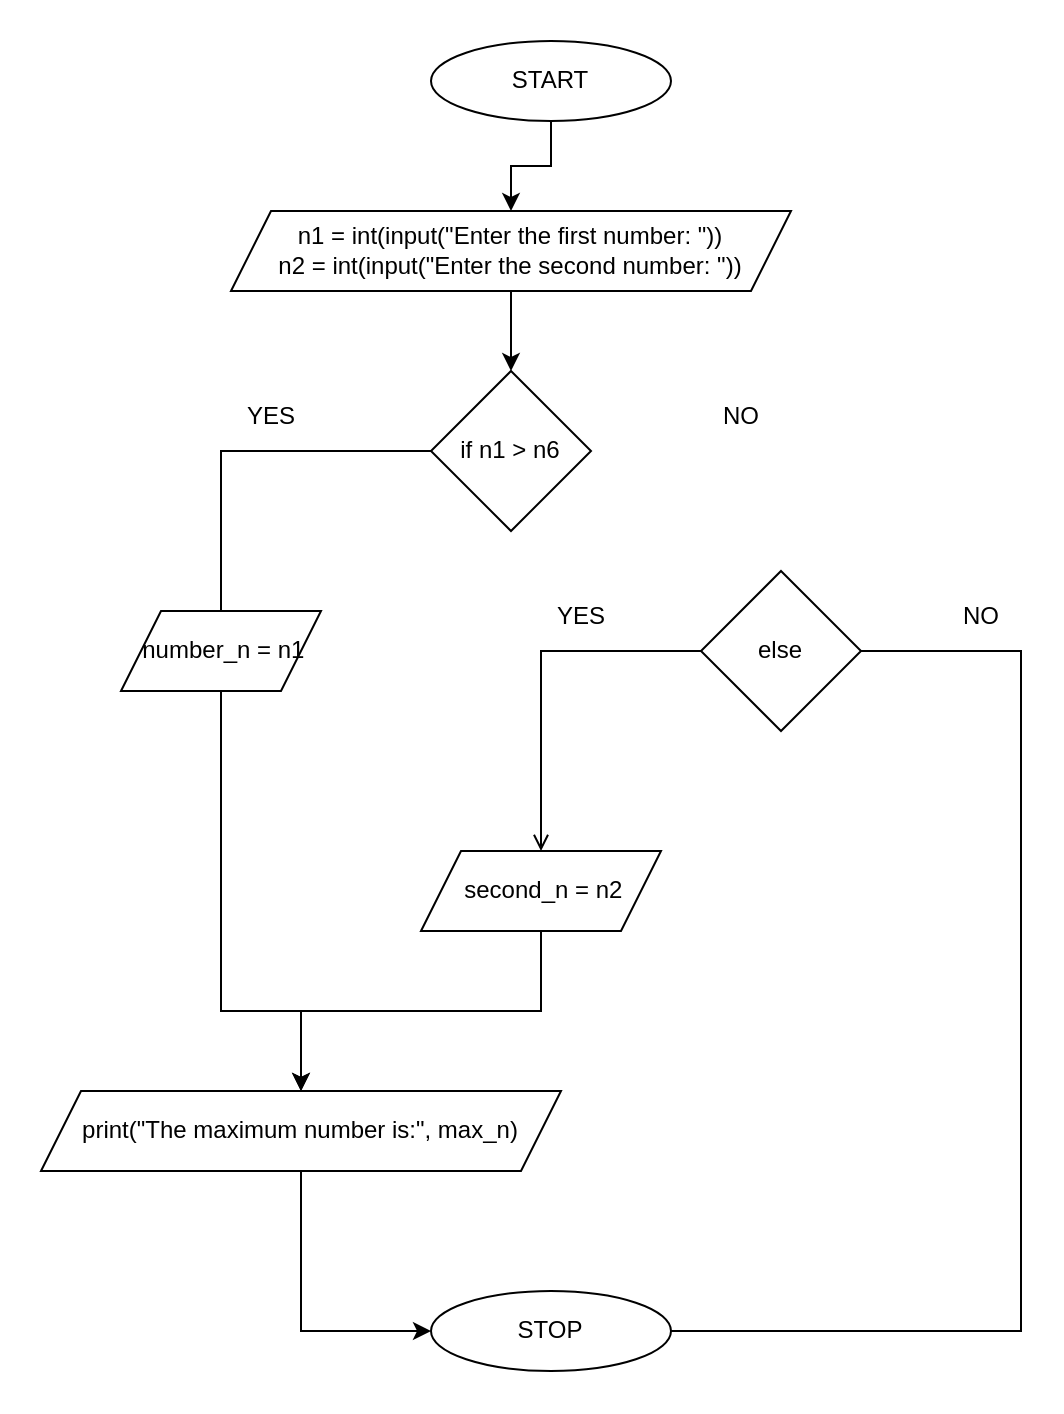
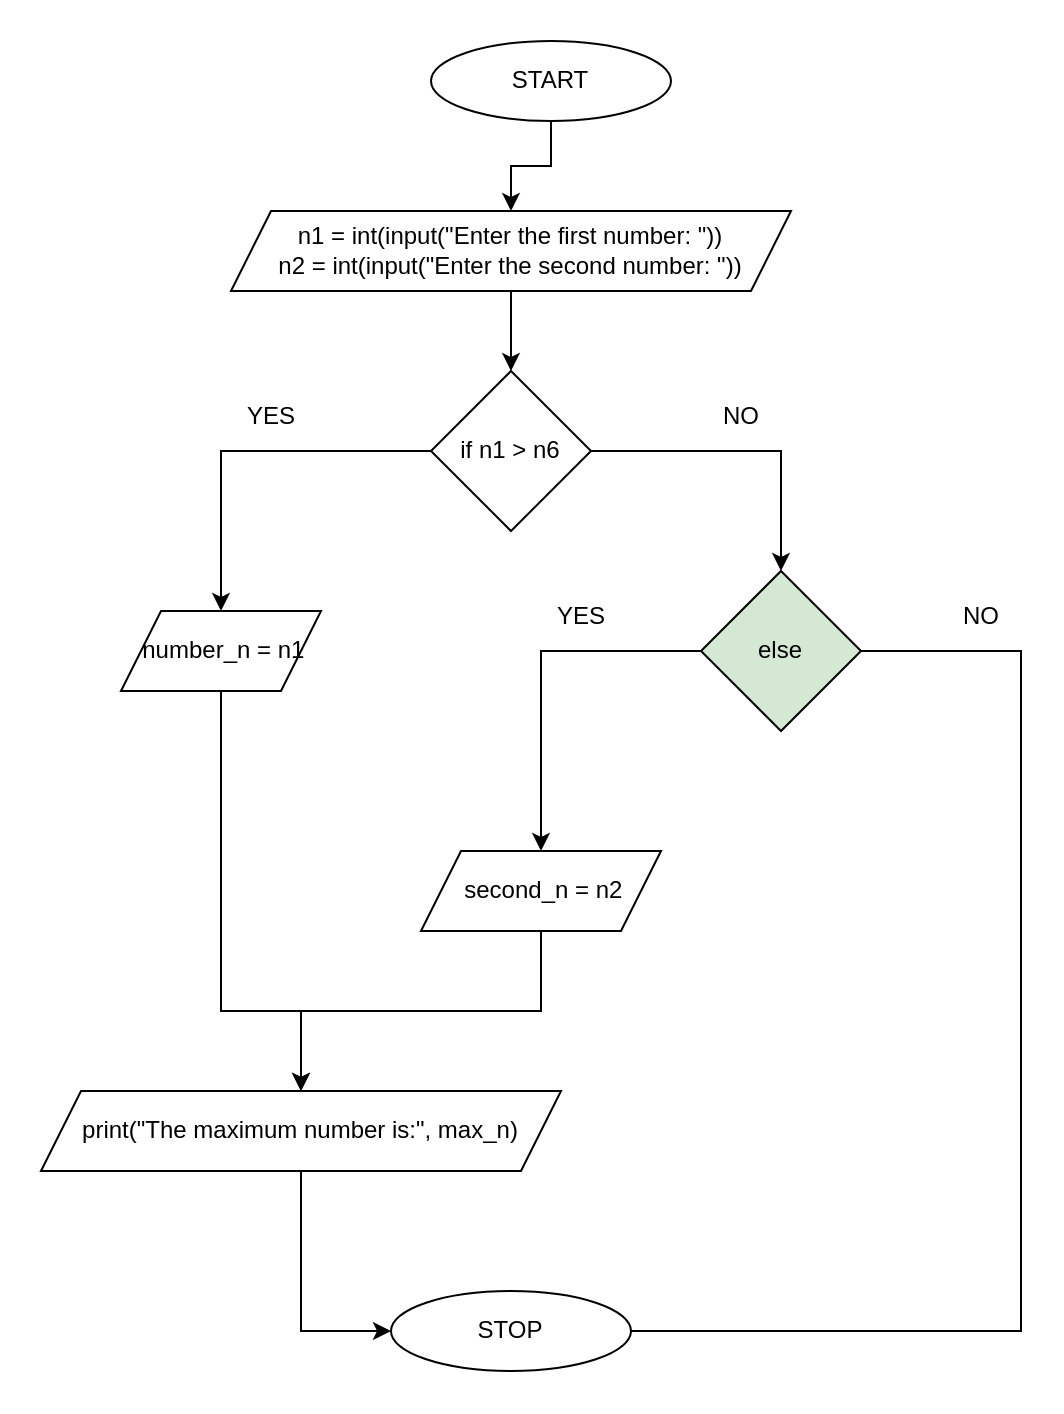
none -> (739, 451)
(221, 601) -> (221, 596)
(781, 651) -> (781, 651)
(541, 838) -> (541, 836)
(551, 1331) -> (511, 1331)
